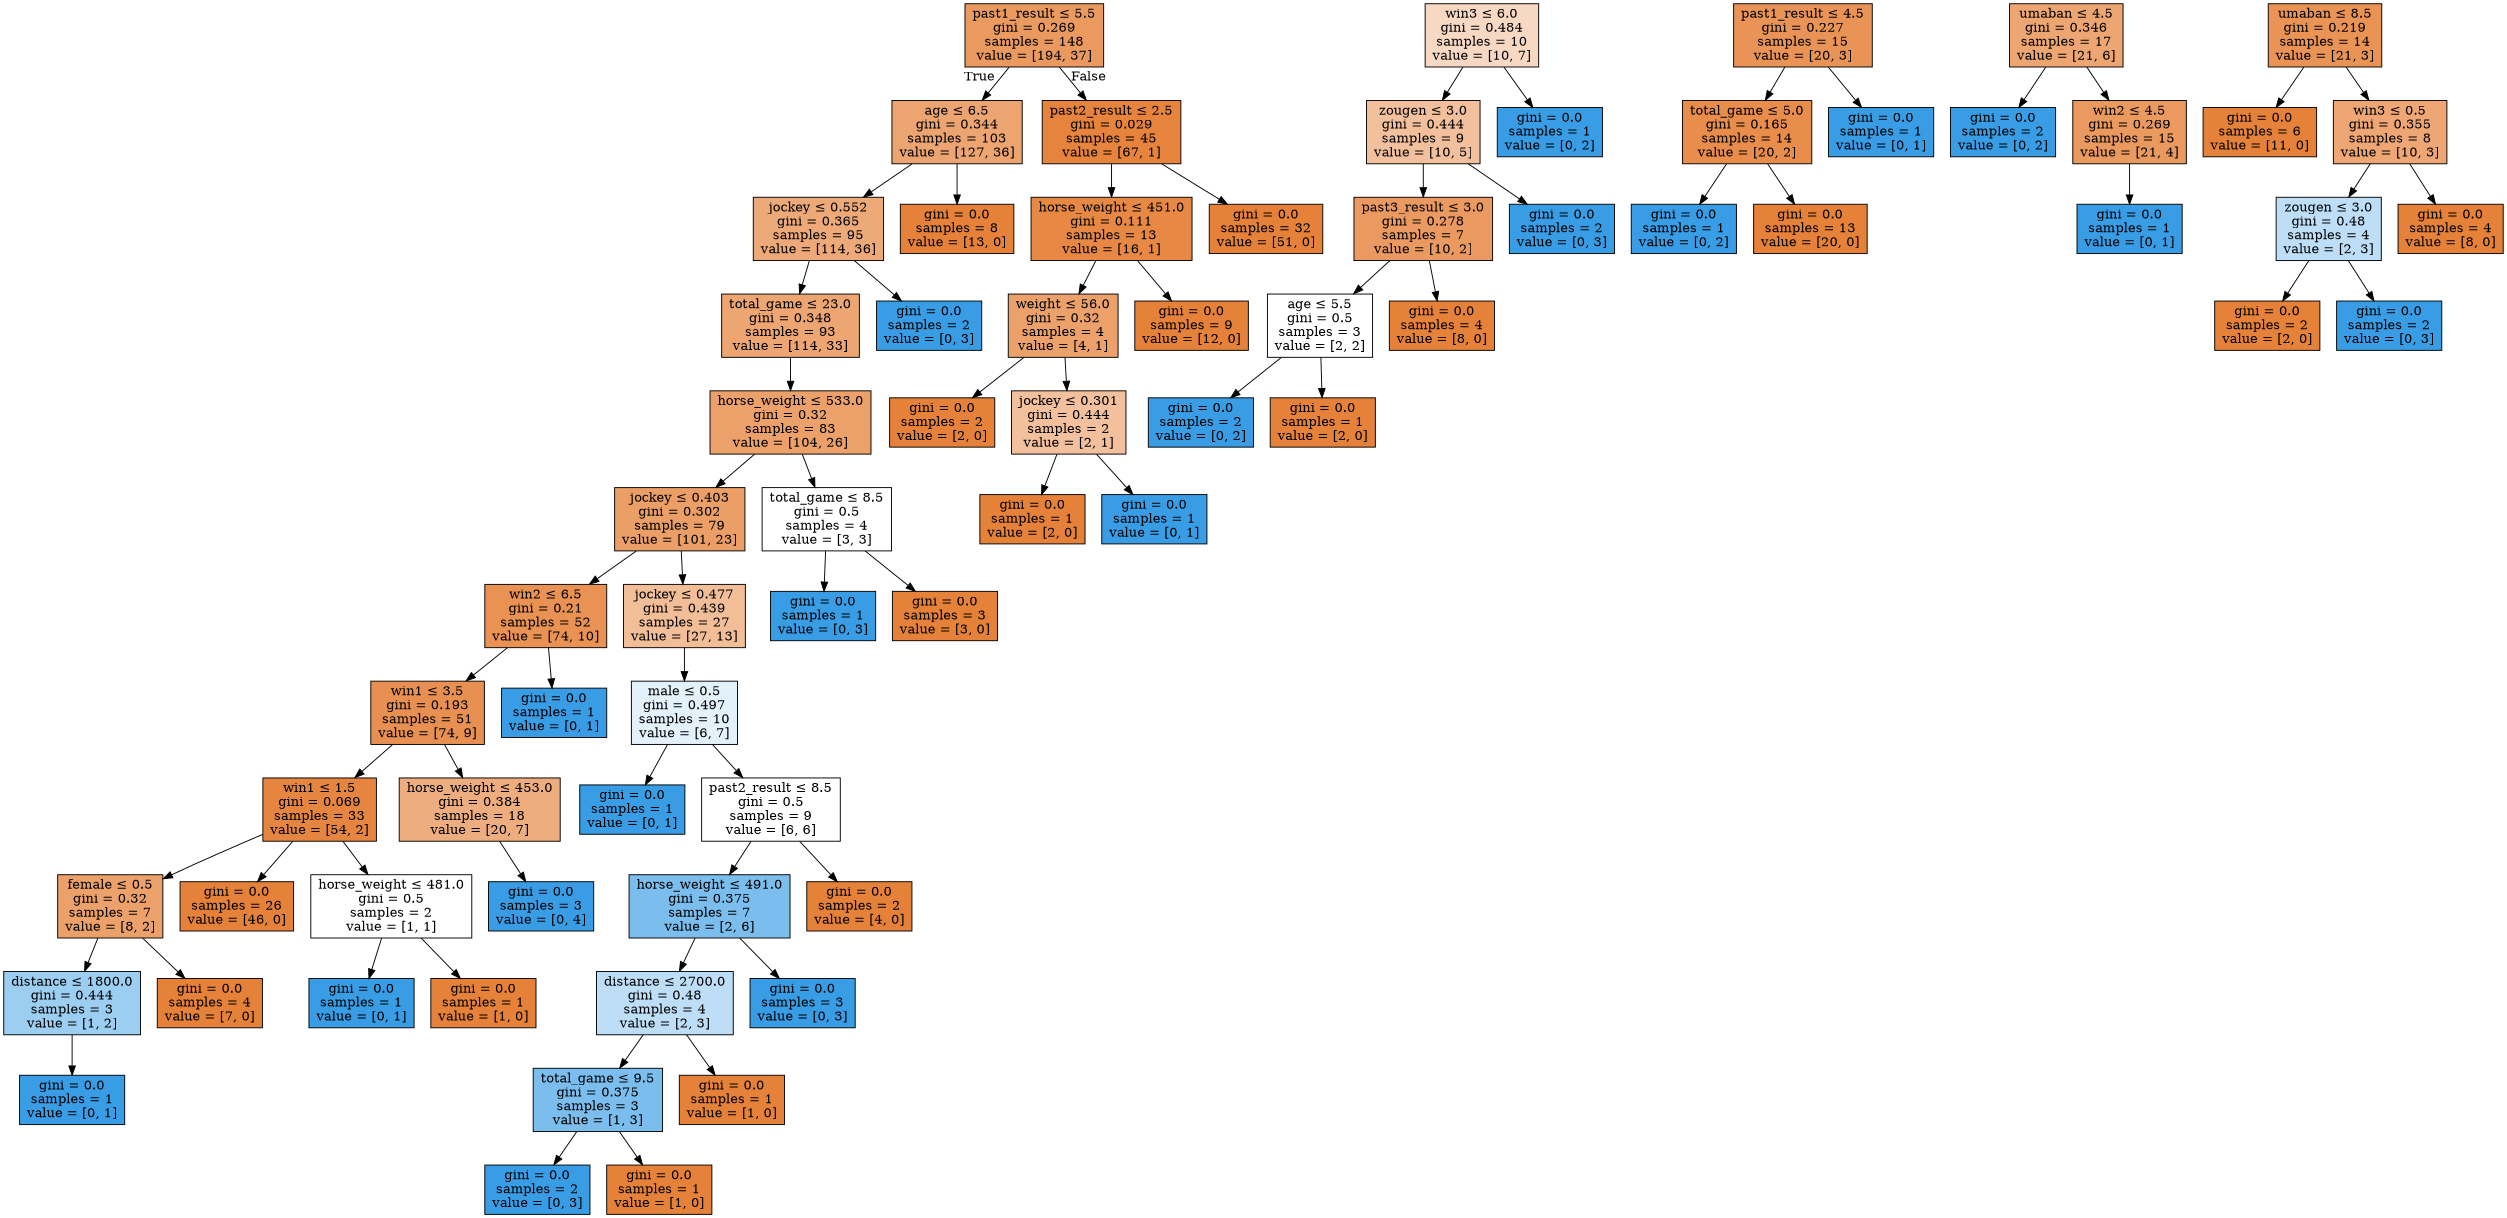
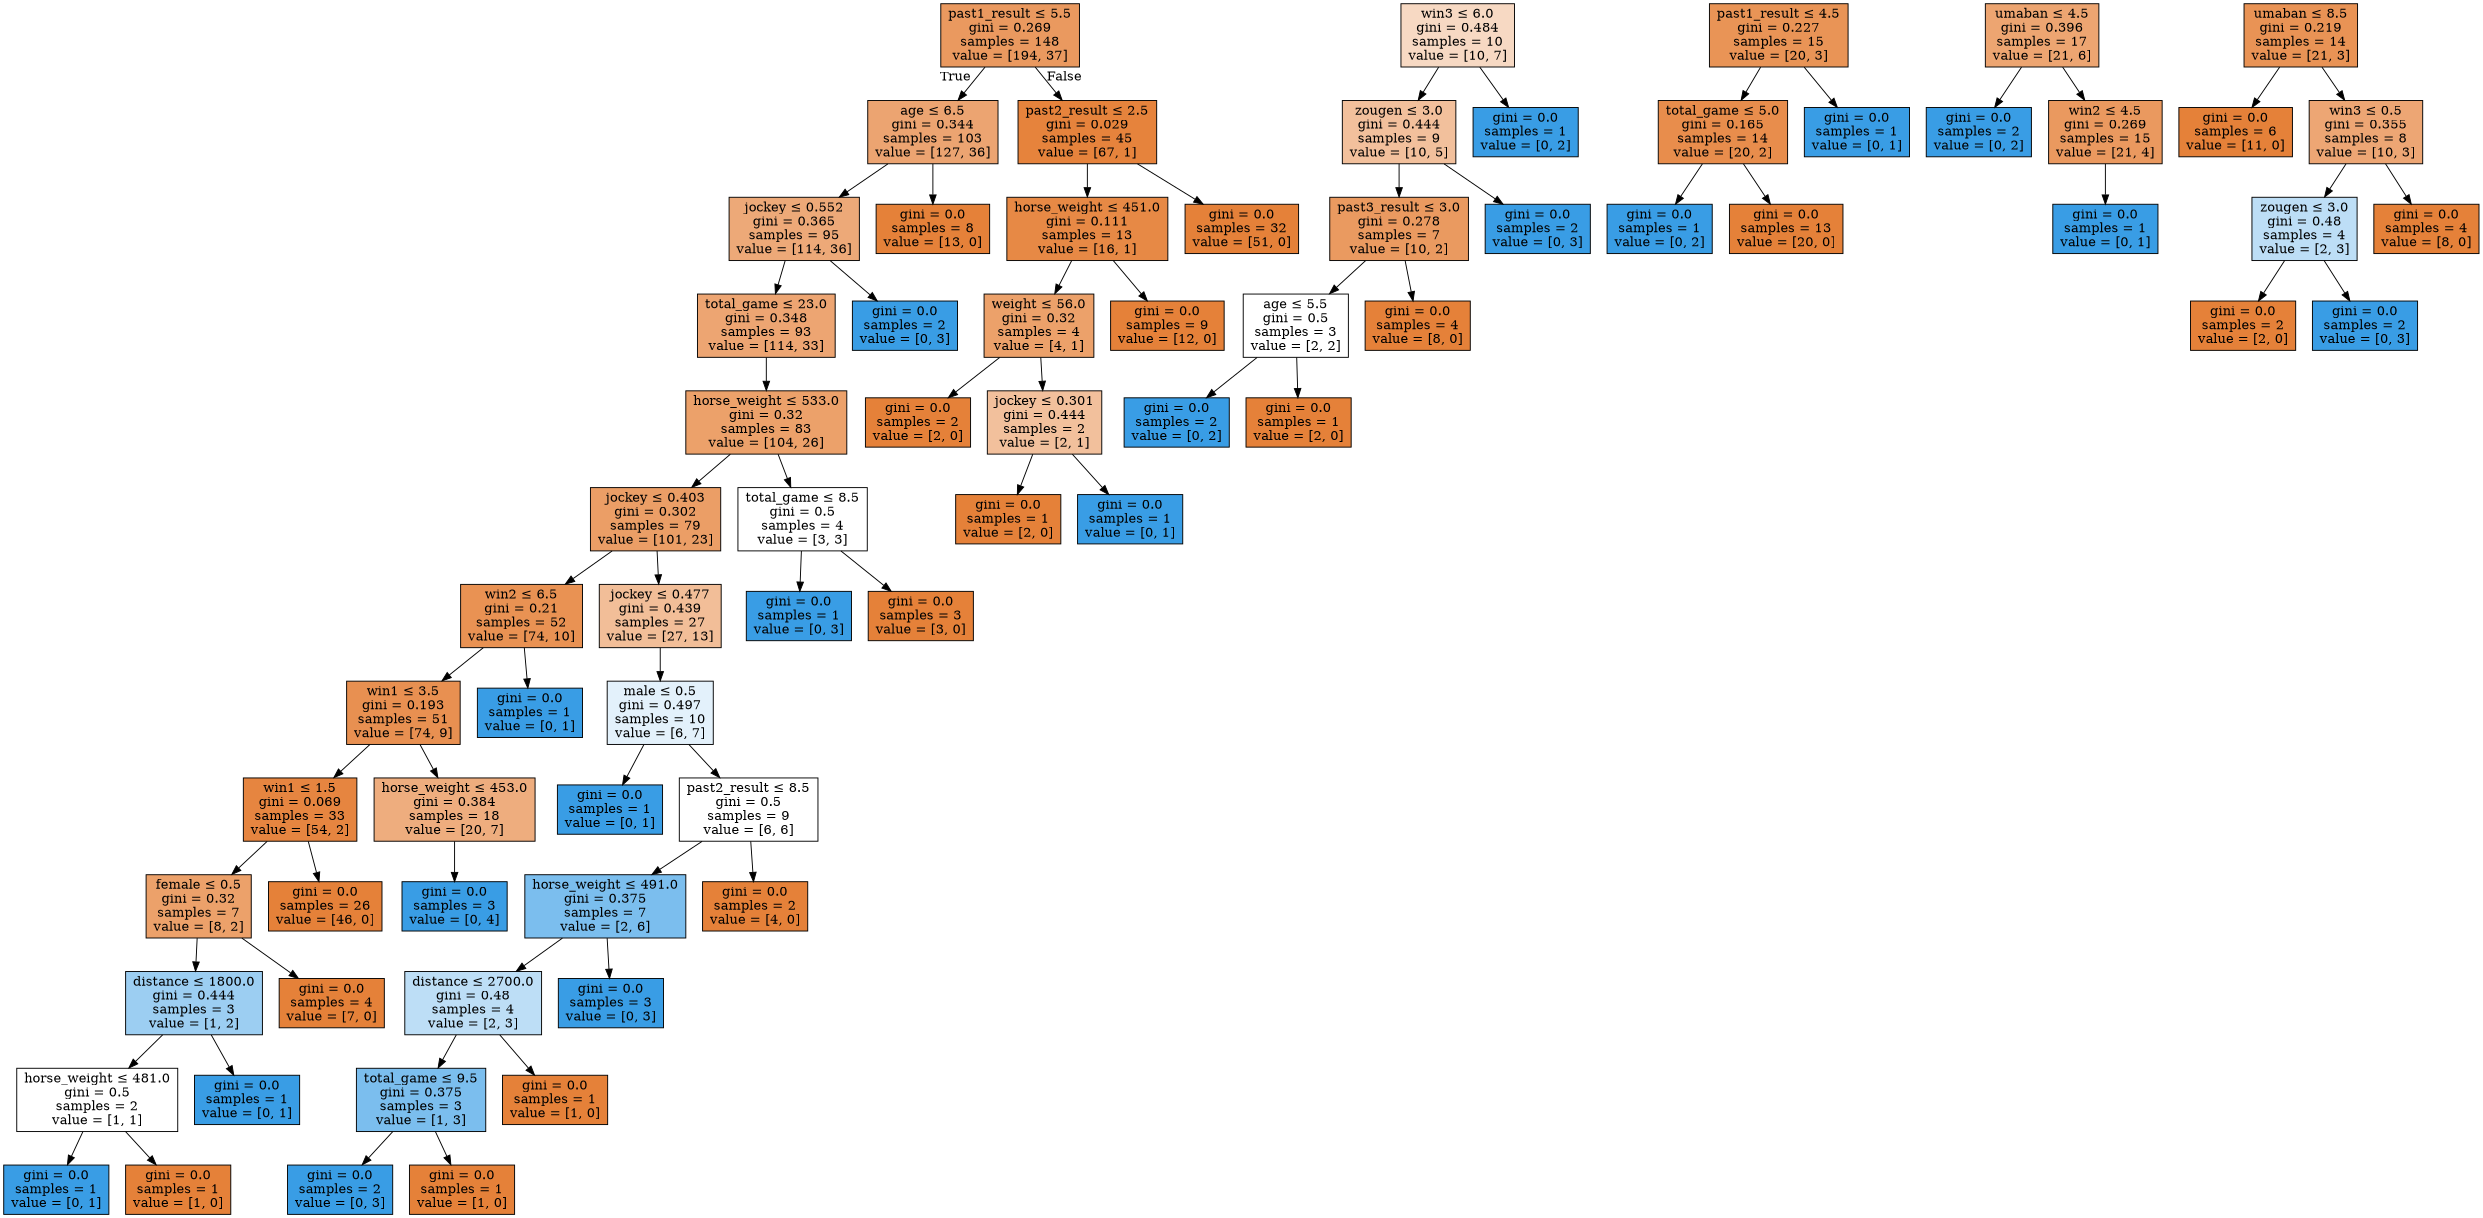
(2066, 28) -> (2042, 28)
(353, 854) -> (149, 1048)
